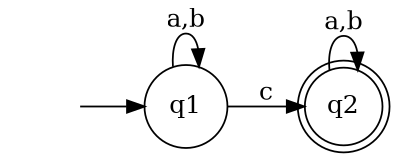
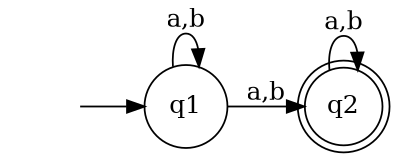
(266, 93) -> (266, 93)
